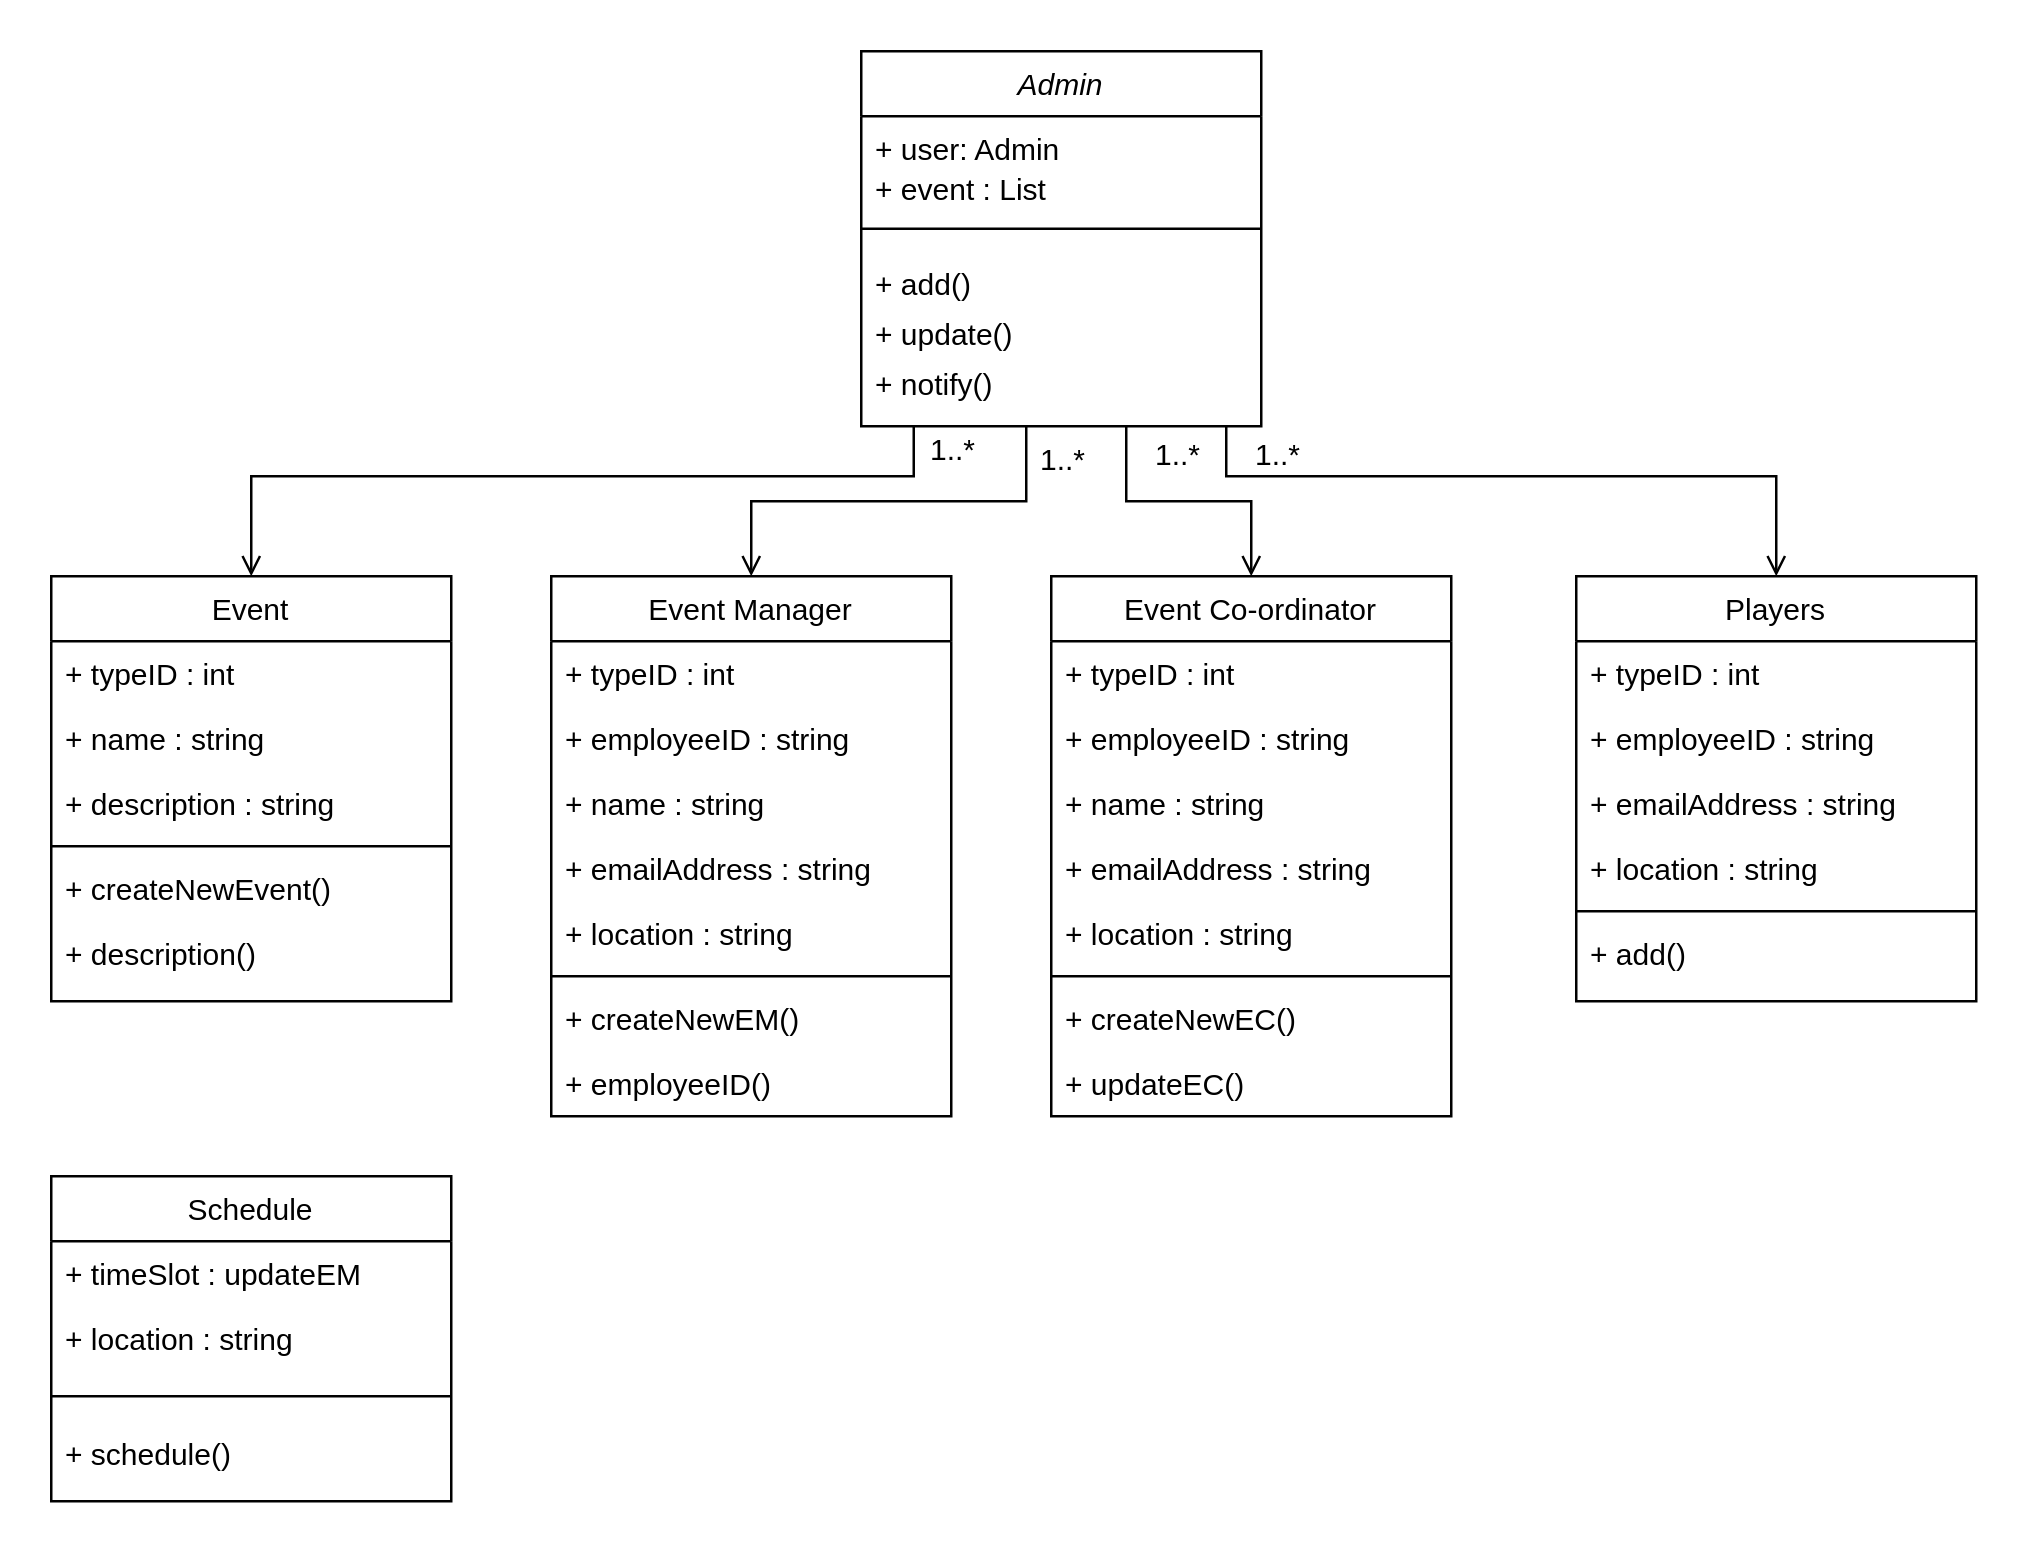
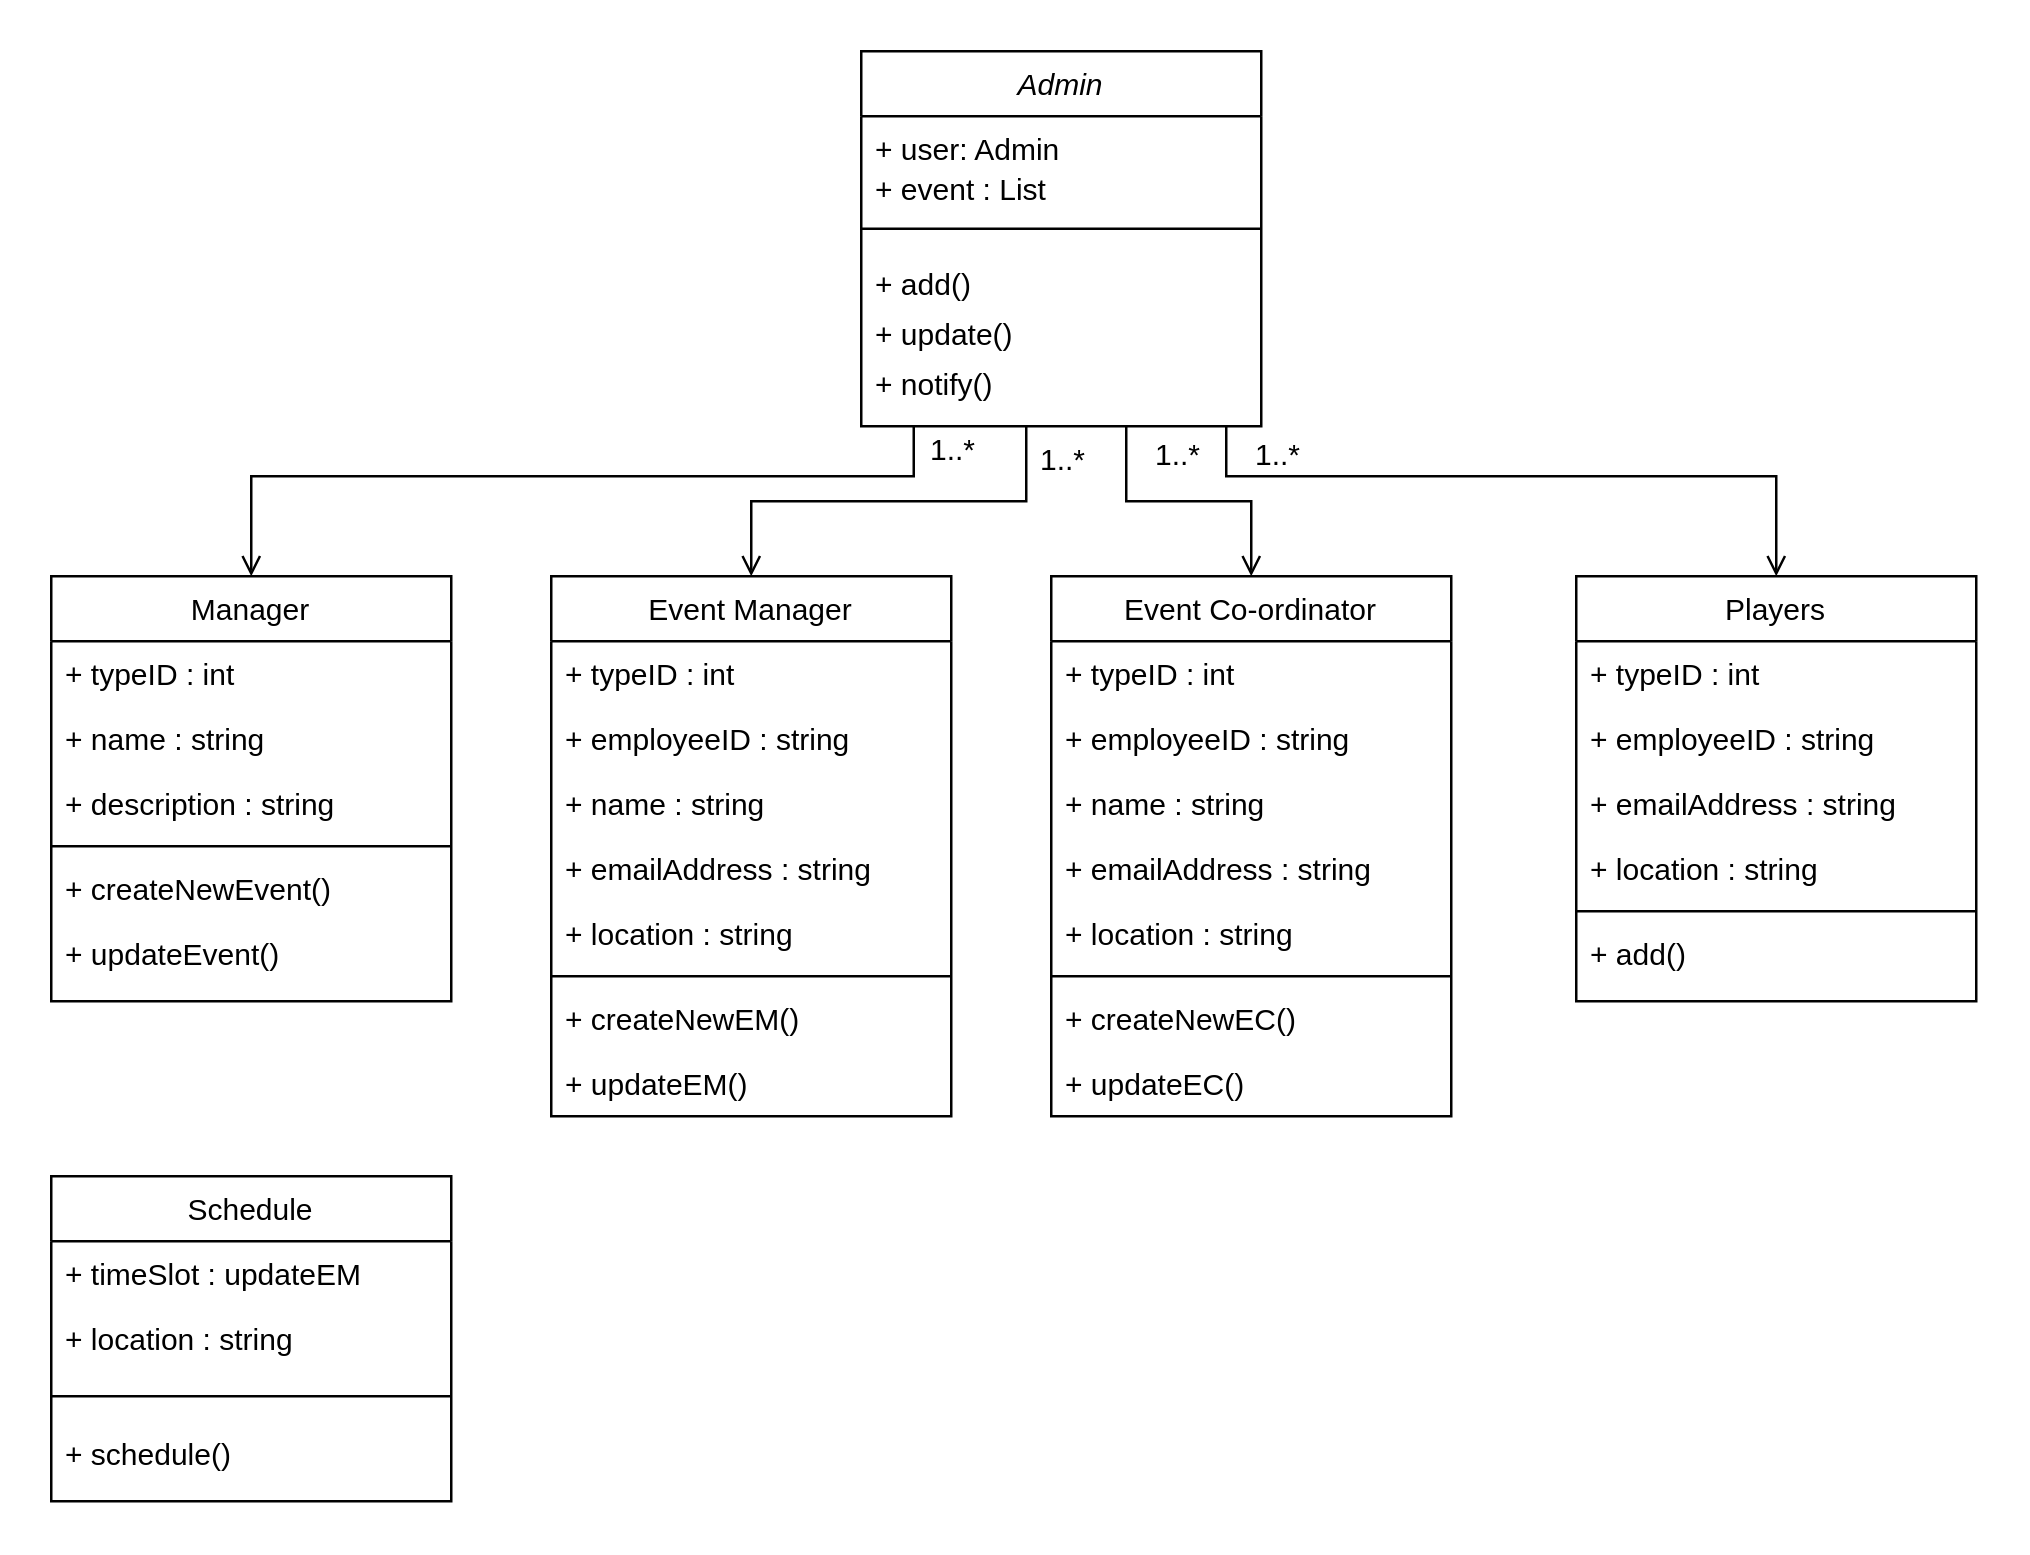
(250, 610) -> (250, 610)
(179, 955) -> (187, 955)
(675, 1085) -> (662, 1085)
